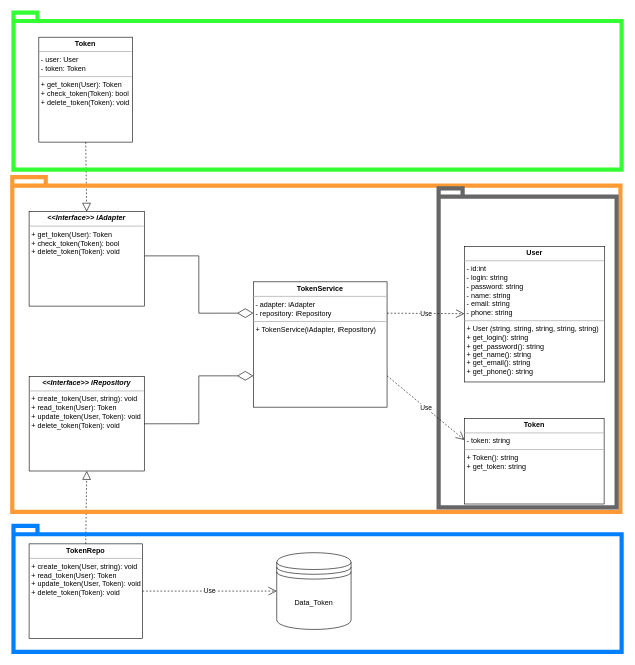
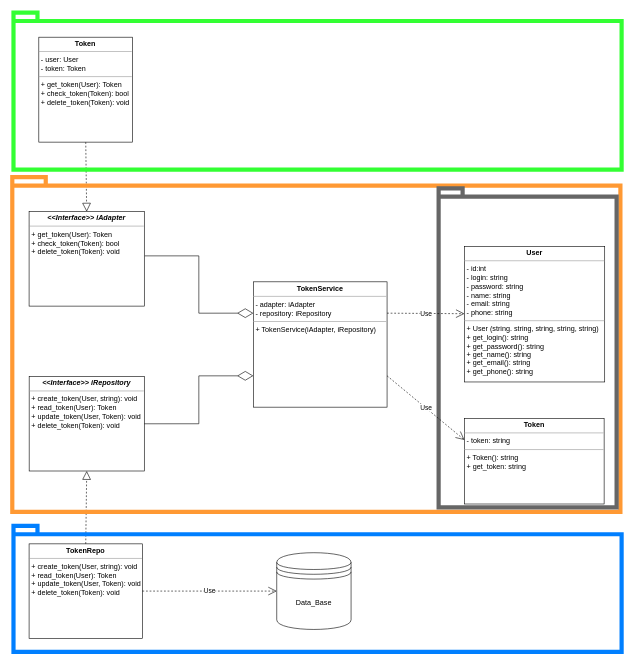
(314, 603) -> (314, 603)
